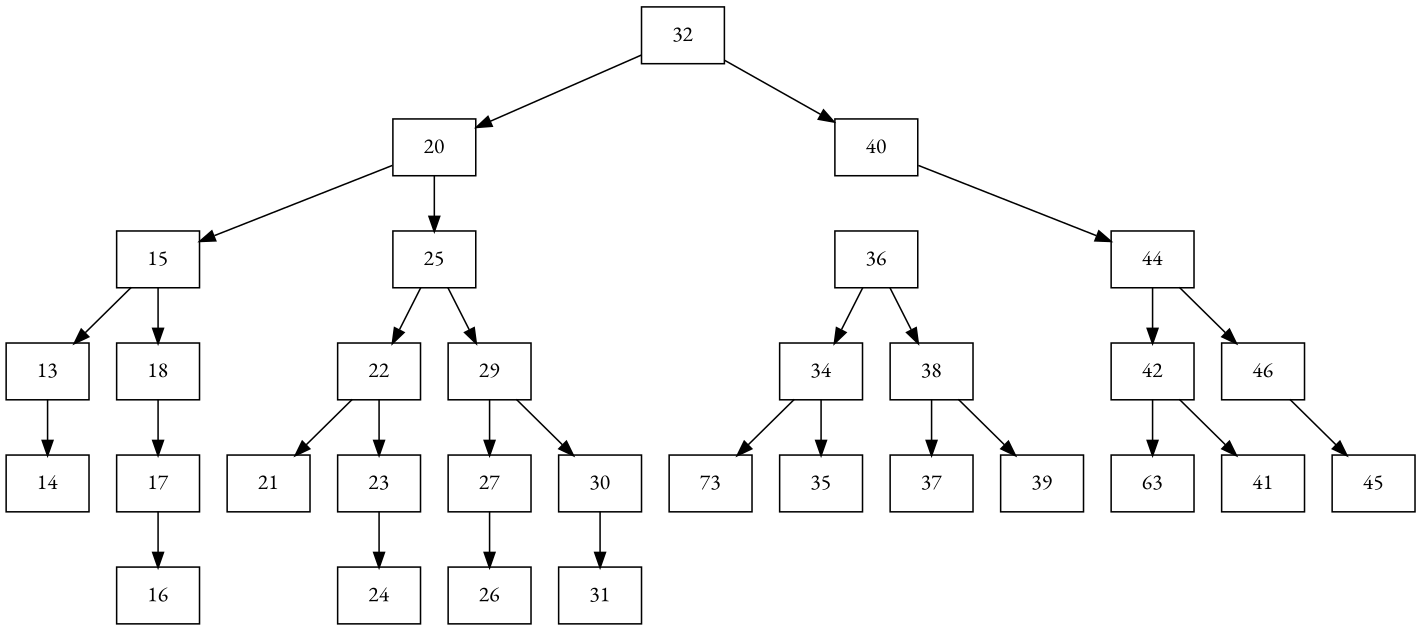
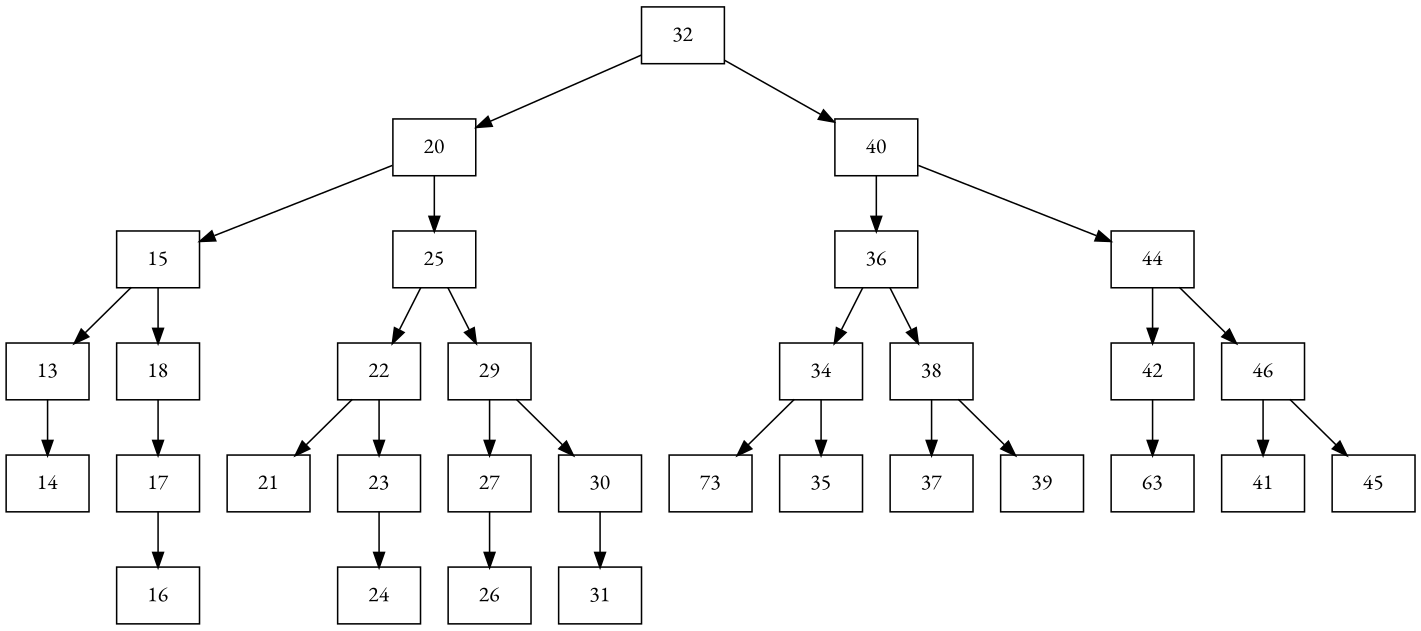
none -> (876, 196)
(1202, 422) -> (1263, 420)
